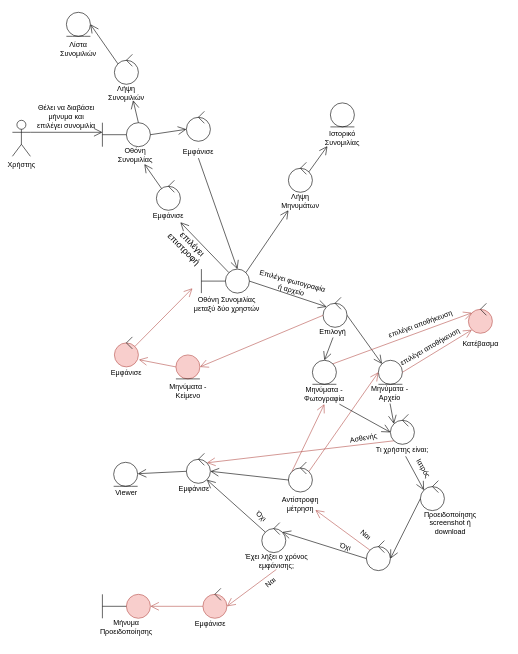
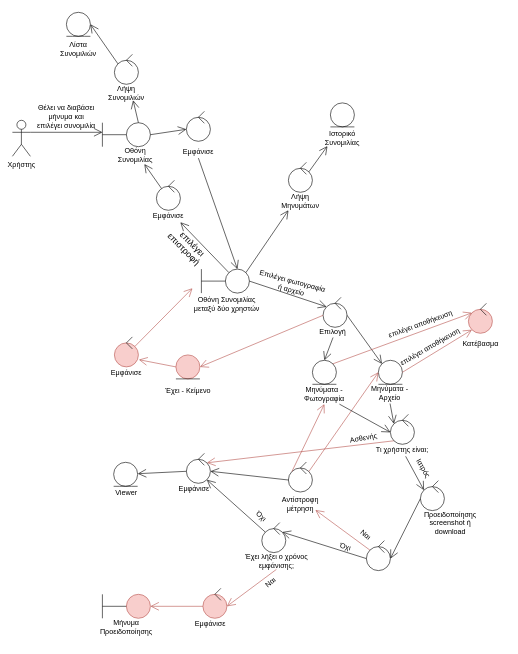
(188, 391) -> (188, 391)
